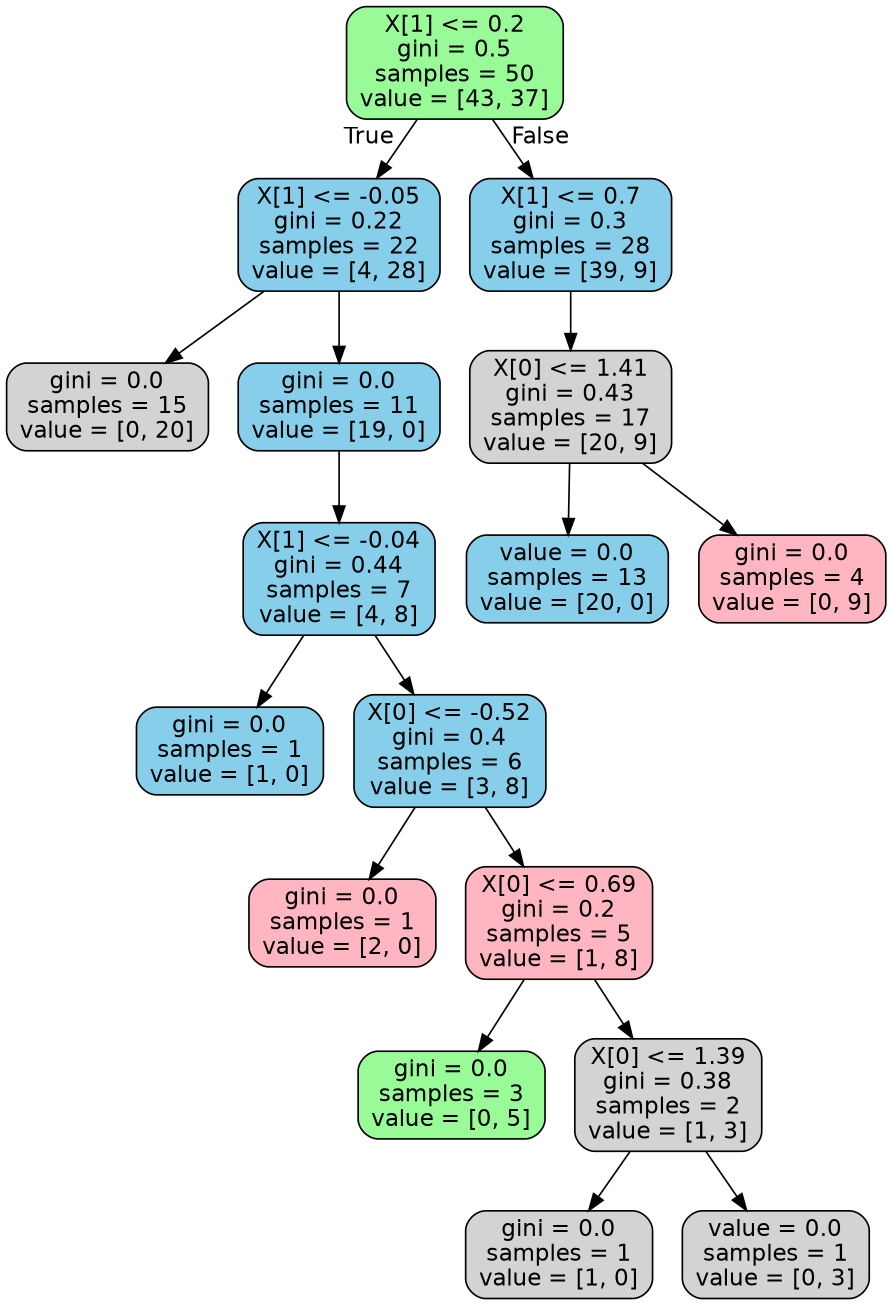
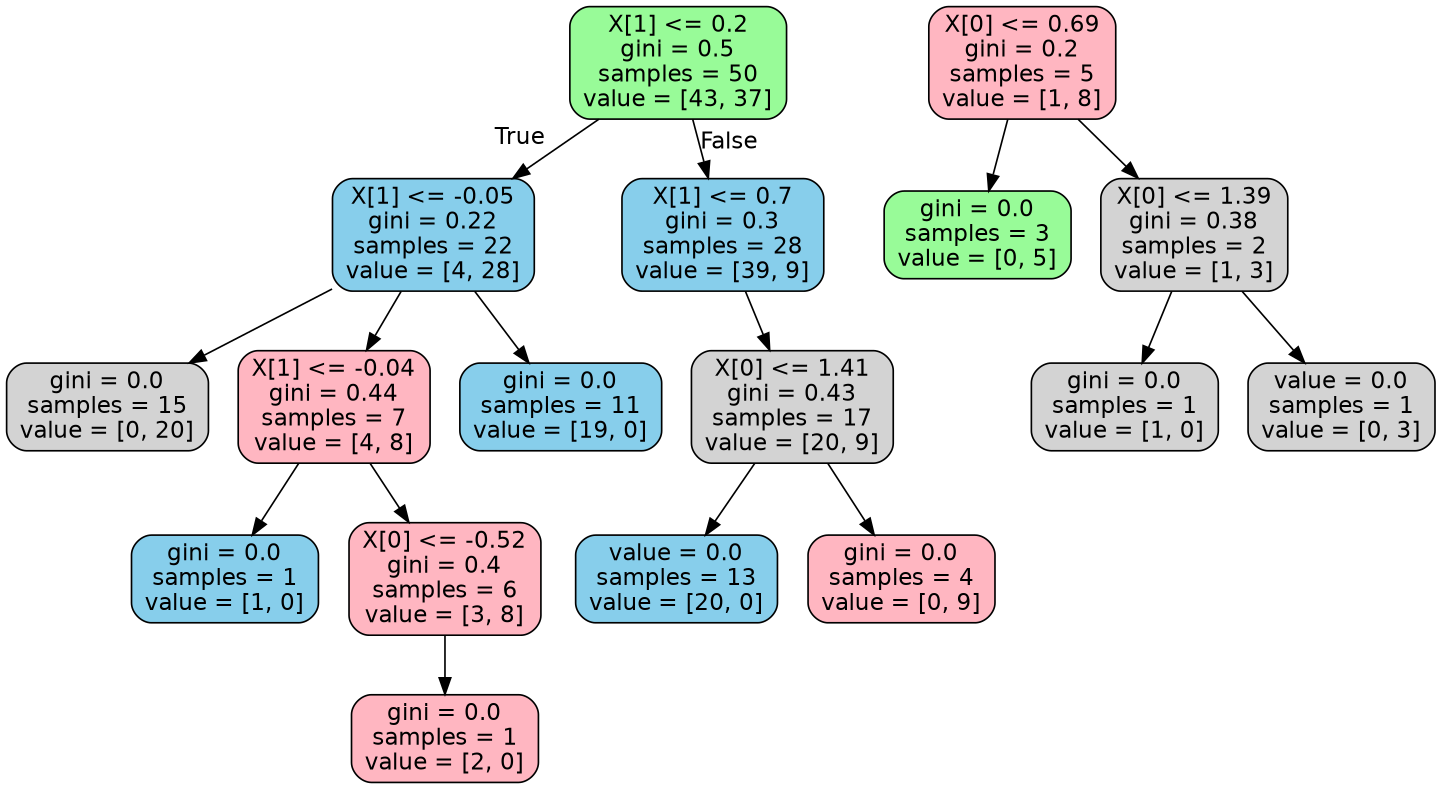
(339, 479) -> (388, 314)
(339, 579) -> (334, 407)
(450, 751) -> (445, 579)
(500, 830) -> none
